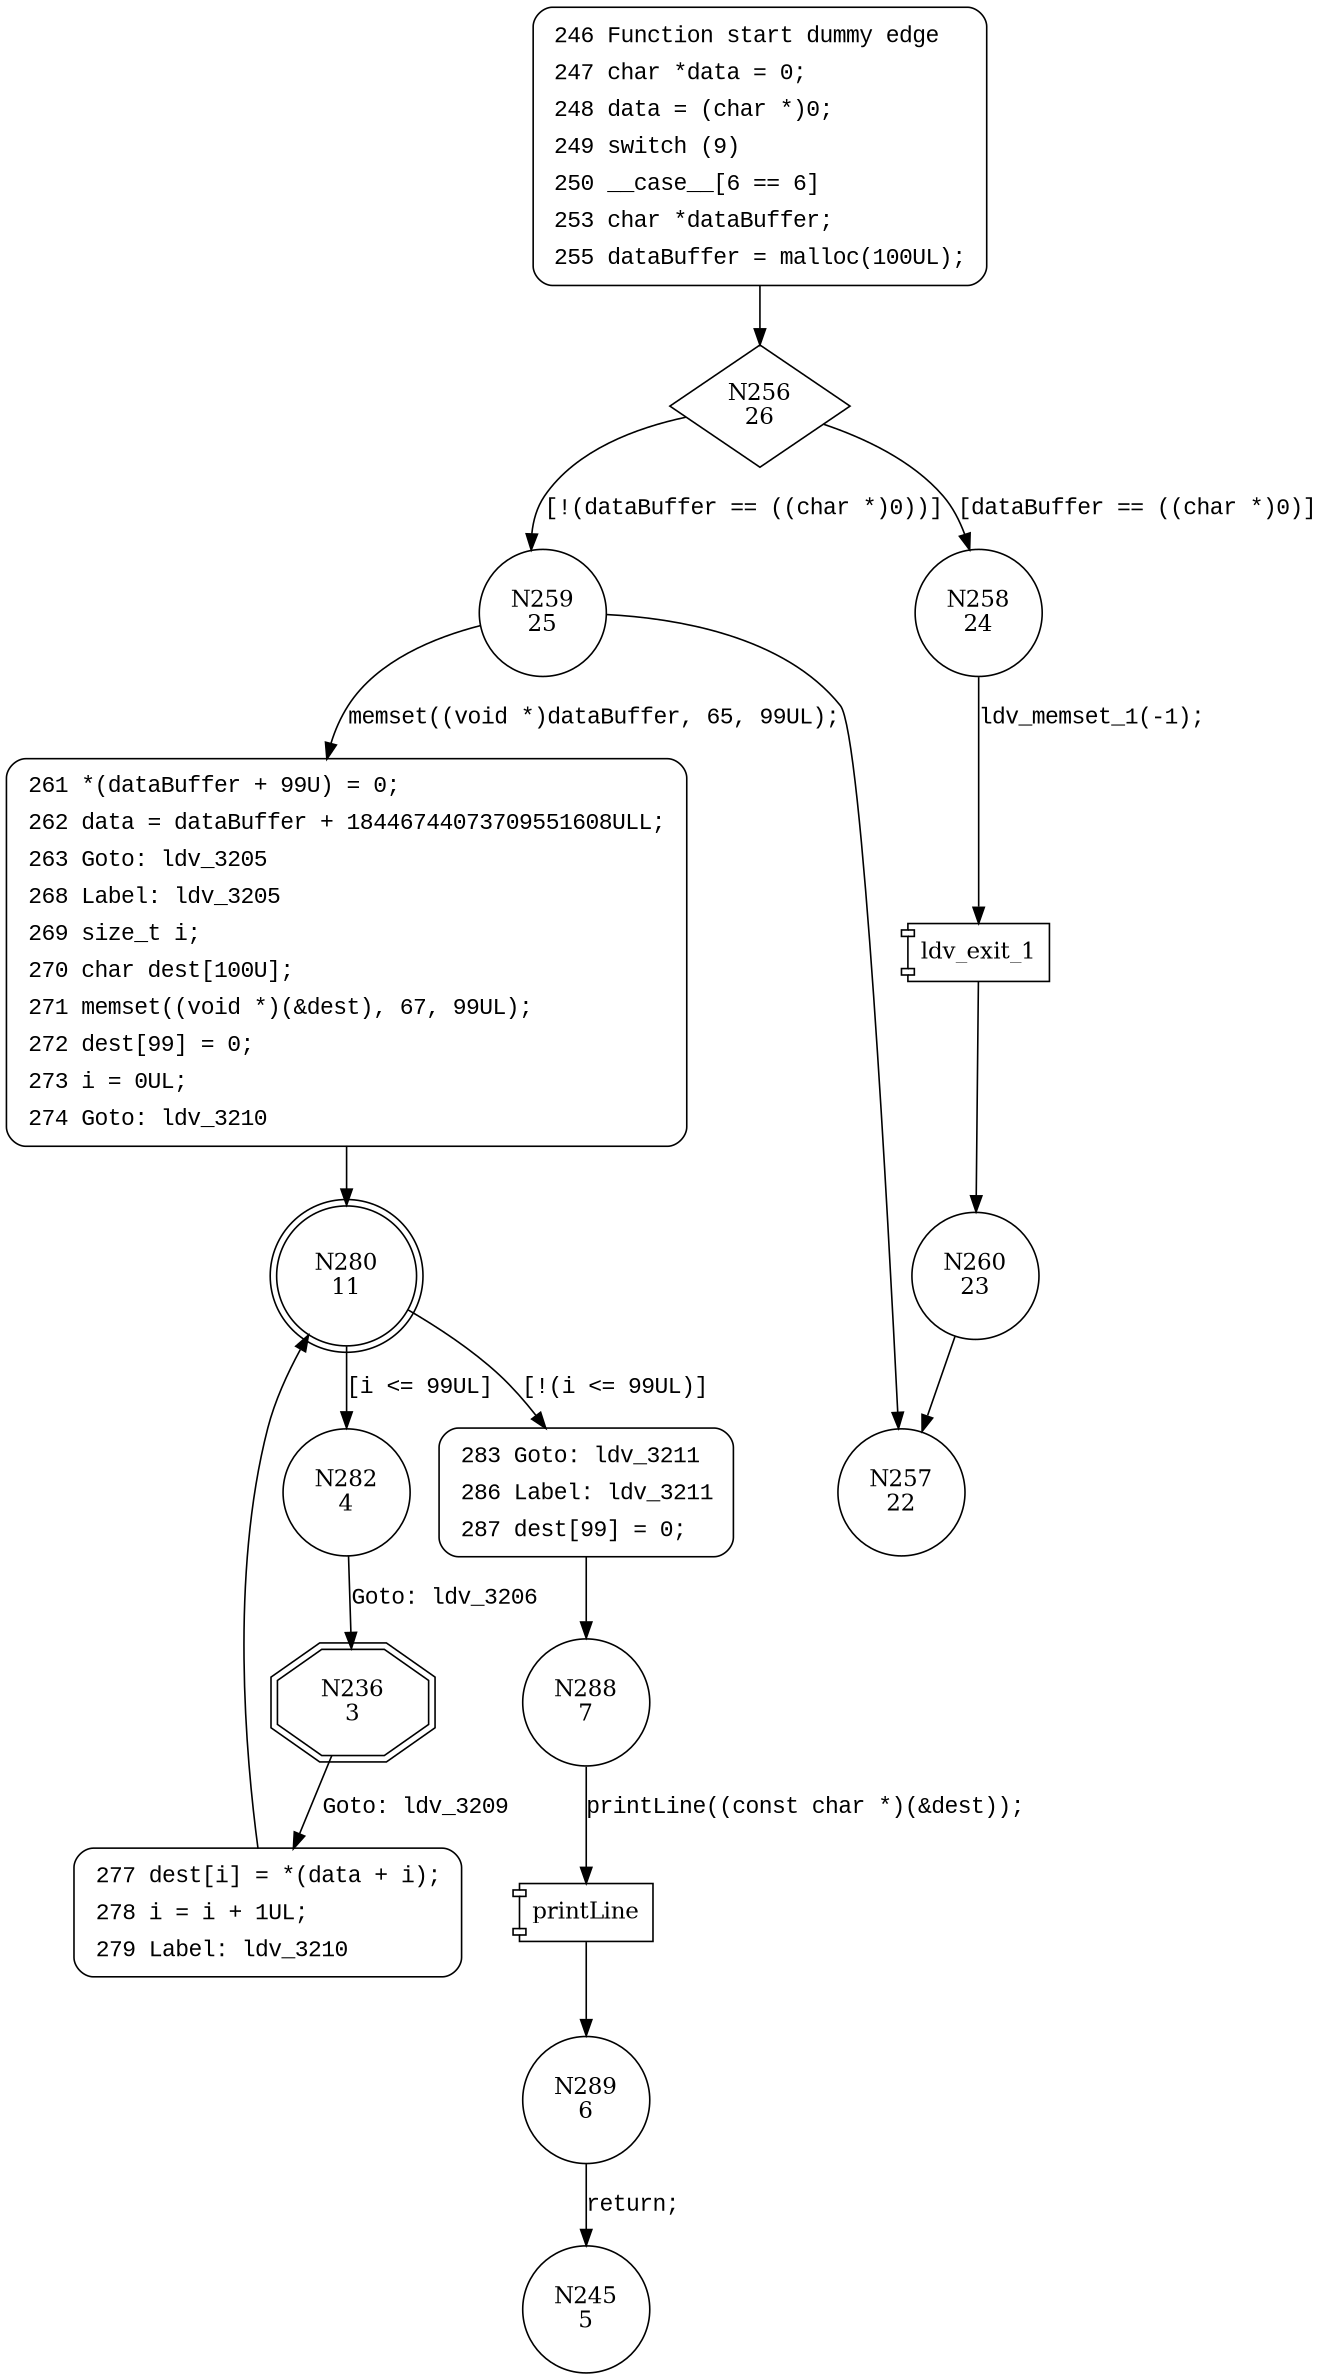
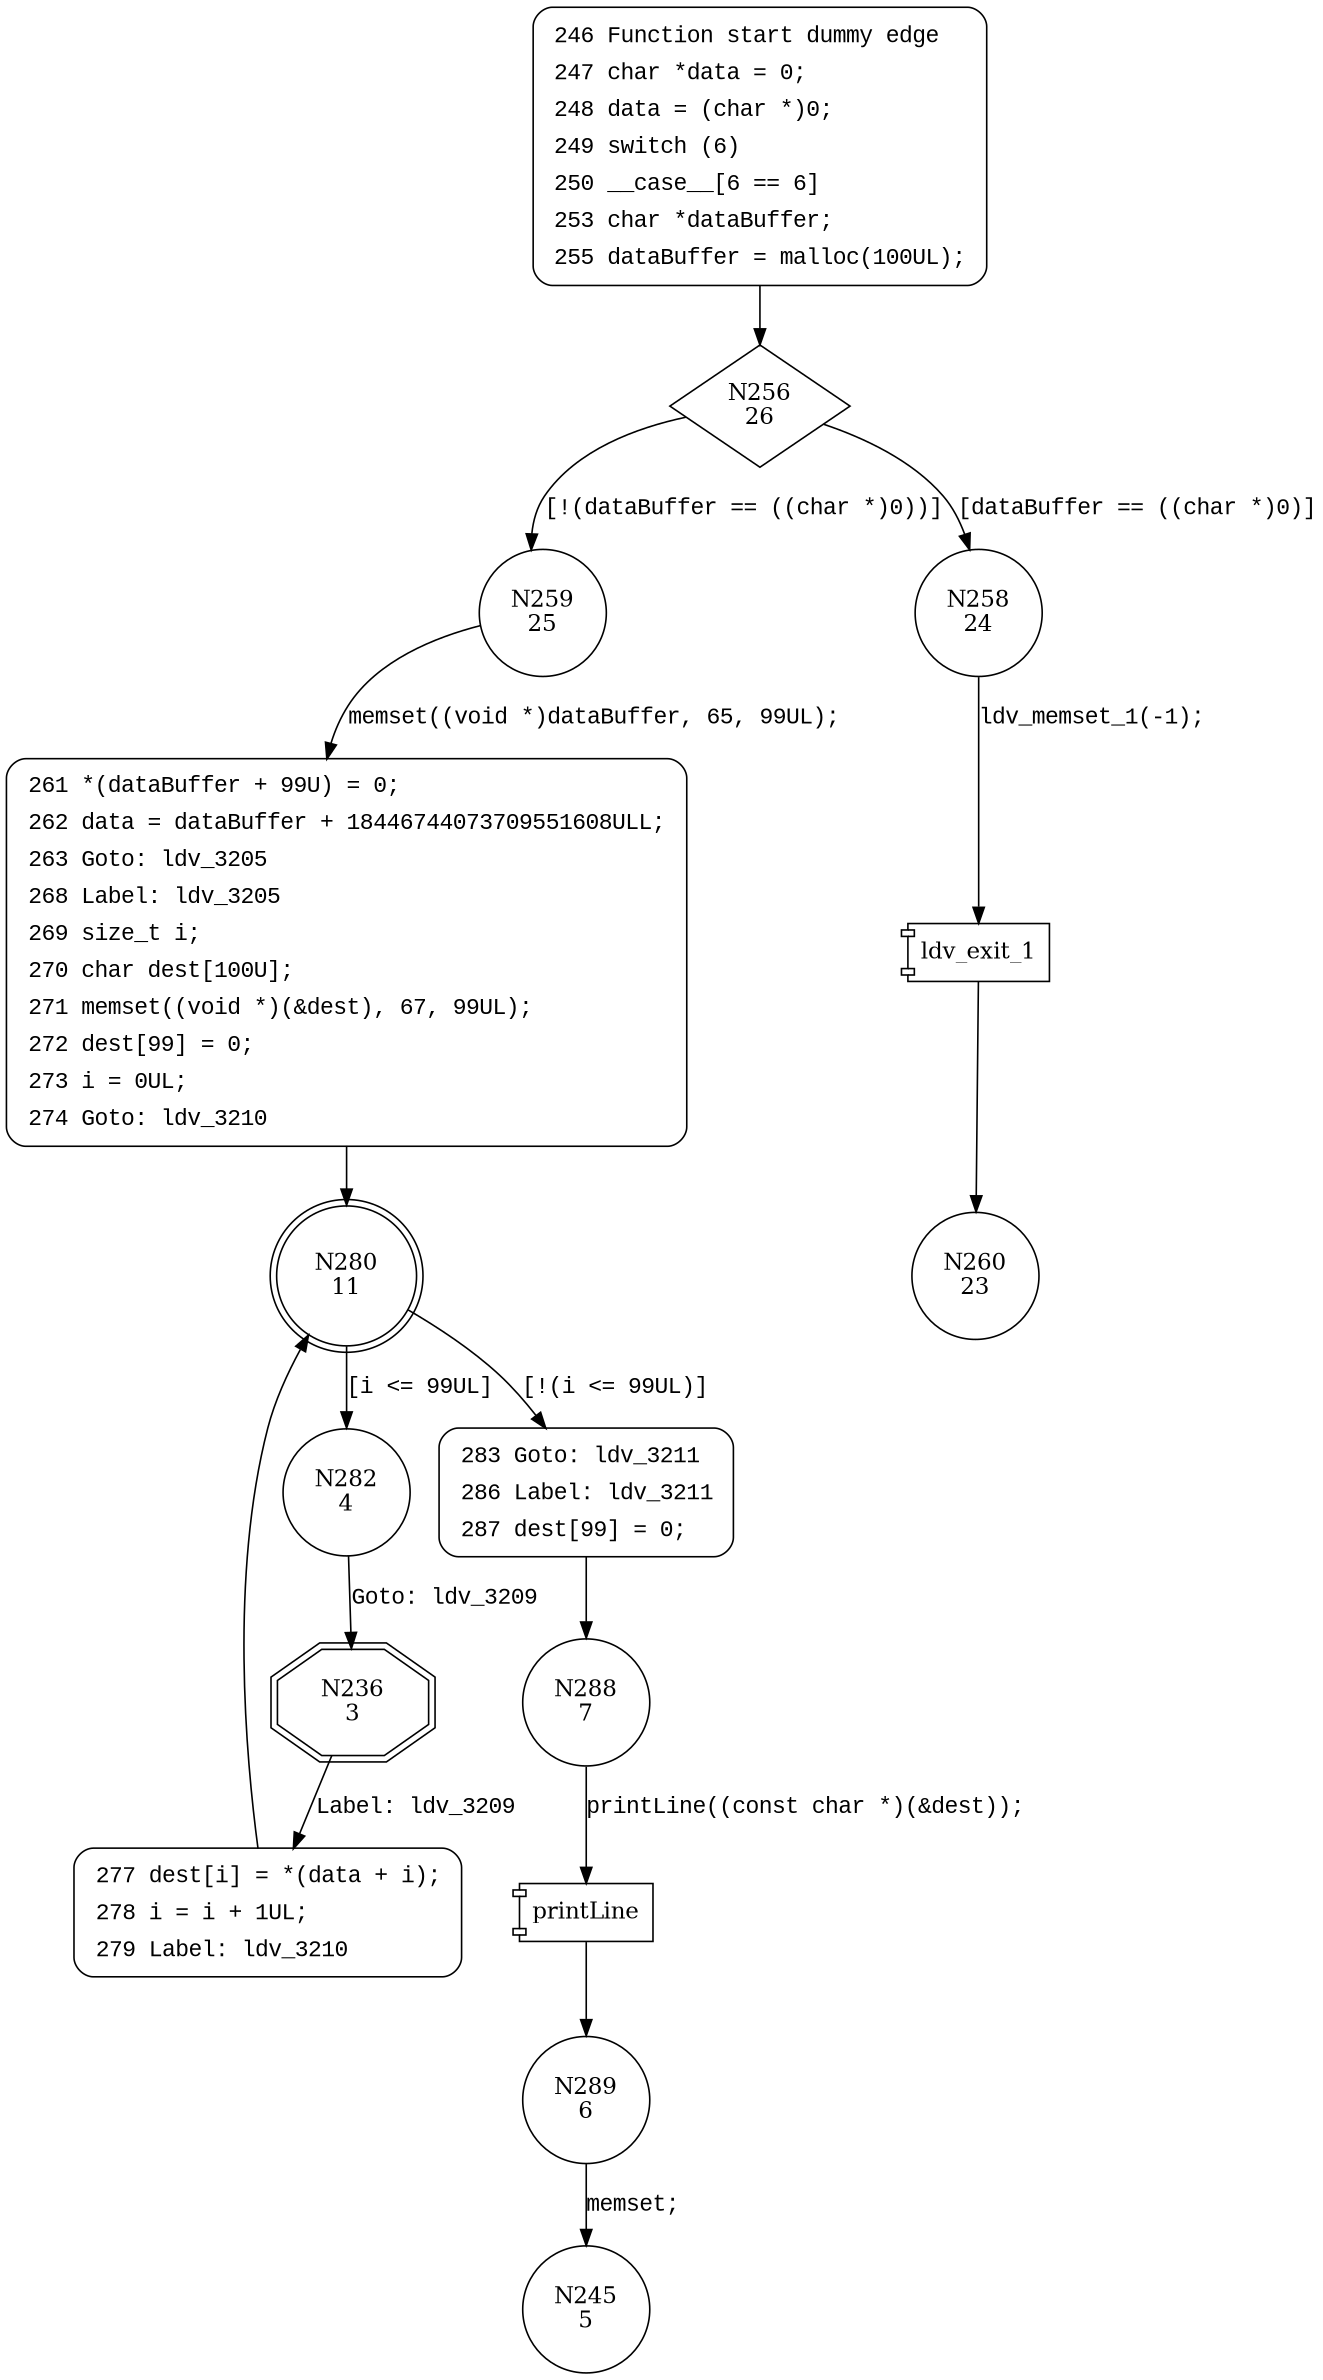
(674, 146) -> (674, 146)
(901, 1492) -> none
(445, 1598) -> (445, 1598)
(416, 1807) -> (416, 1807)
(633, 2205) -> (633, 2205)
